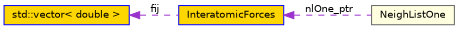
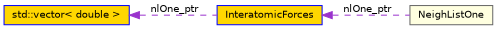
(154, 10) -> (173, 10)
